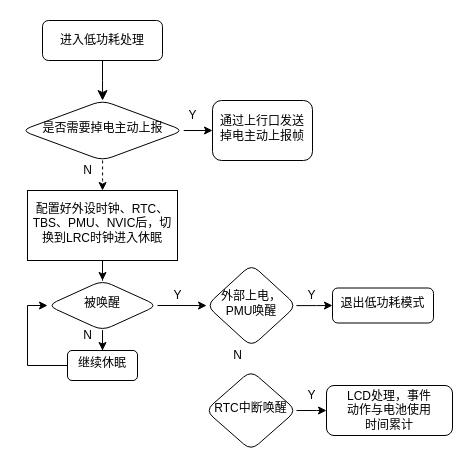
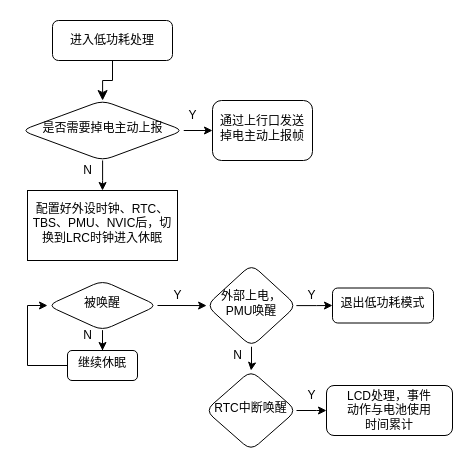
(103, 41) -> (113, 41)
(103, 172) -> (103, 172)
(103, 275) -> none
none -> (252, 358)
